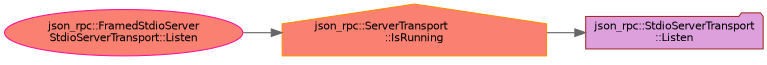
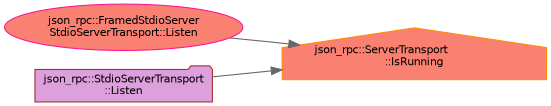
(561, 33) -> (242, 74)
